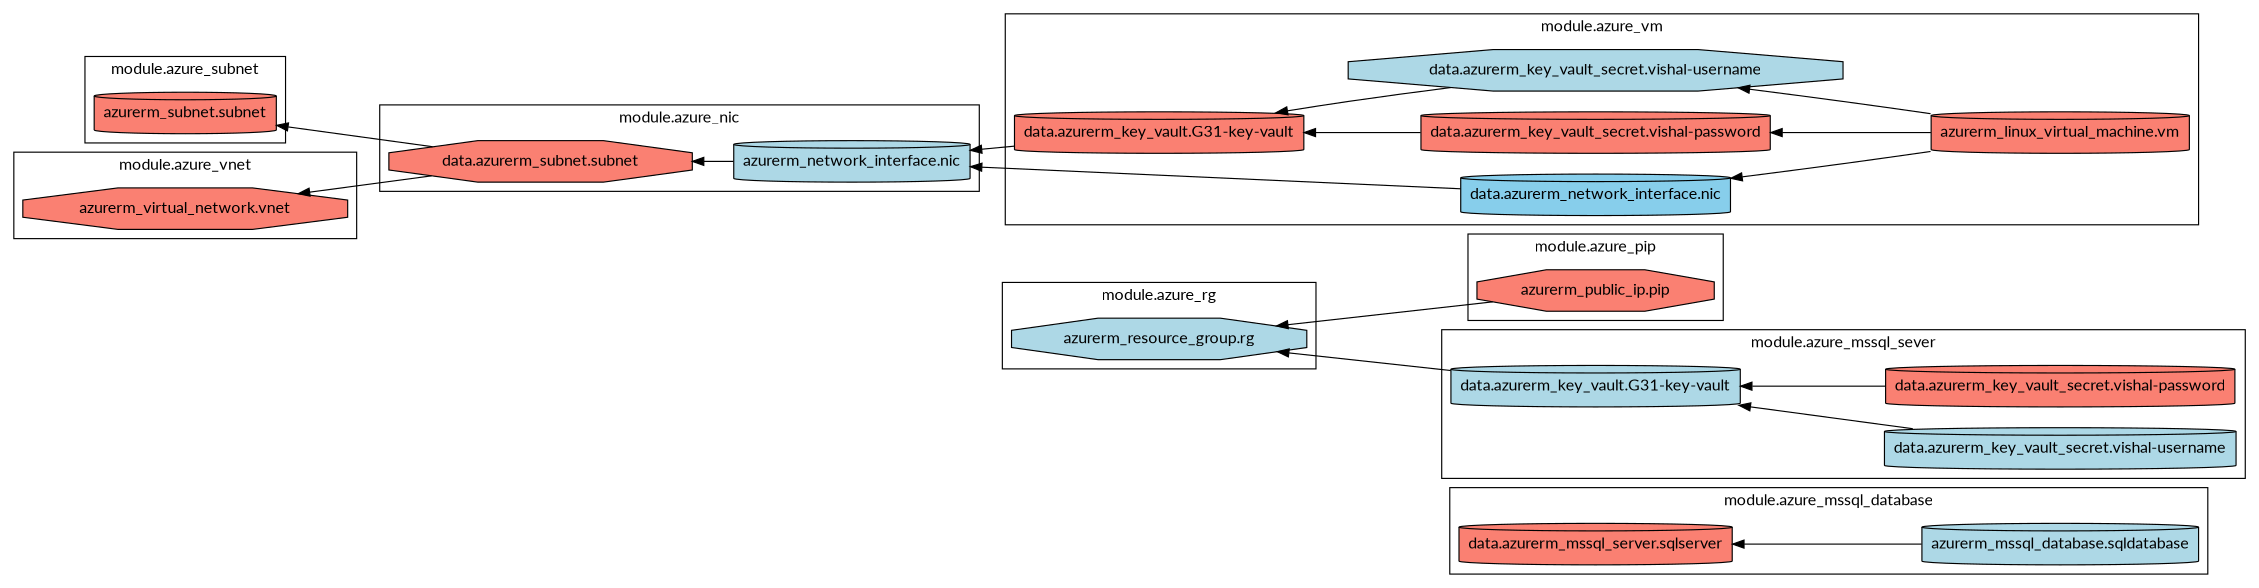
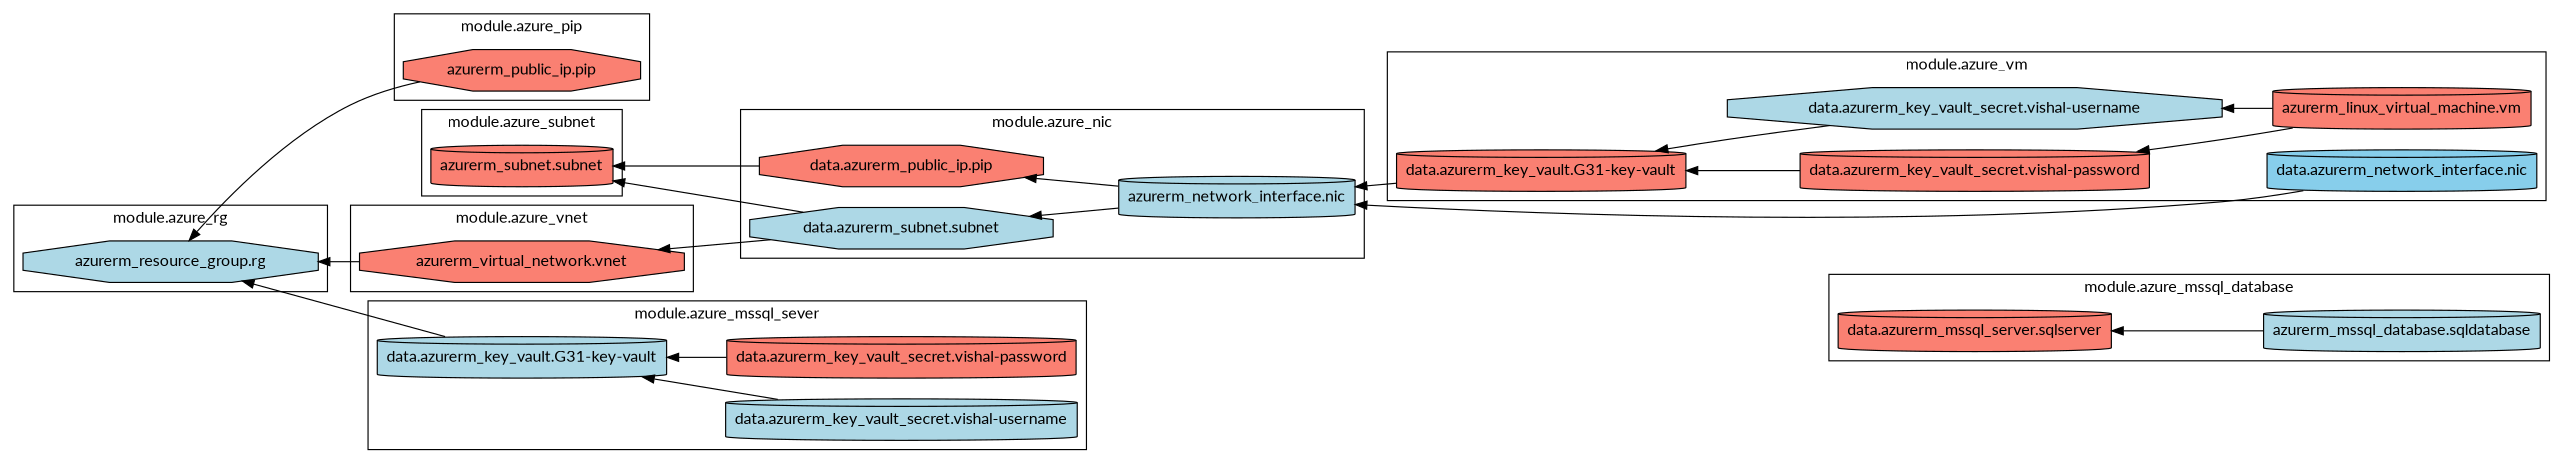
(541, 161) -> (901, 228)
(1836, 165) -> none
none -> (901, 166)
none -> (343, 262)
